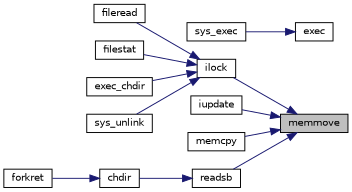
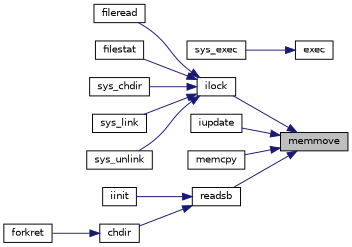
(120, 87) -> (120, 87)
none -> (120, 123)
none -> (120, 197)
